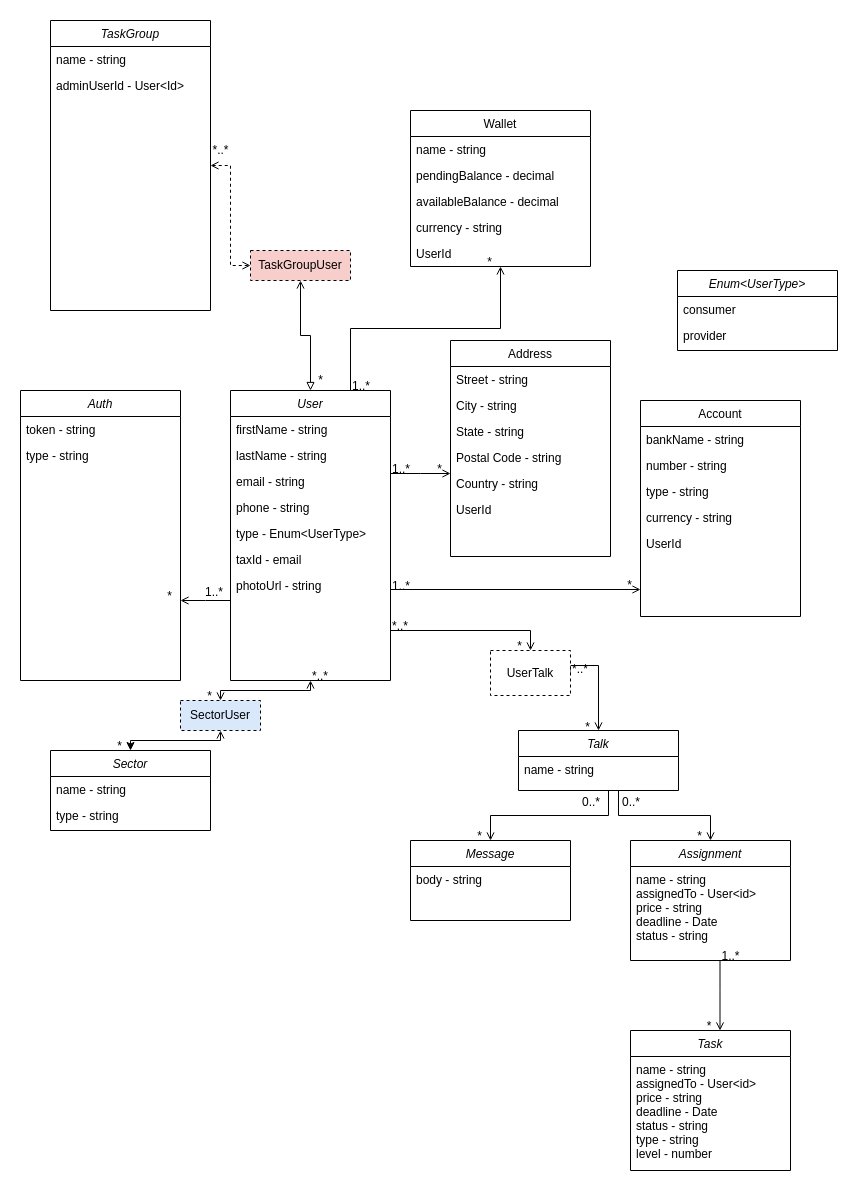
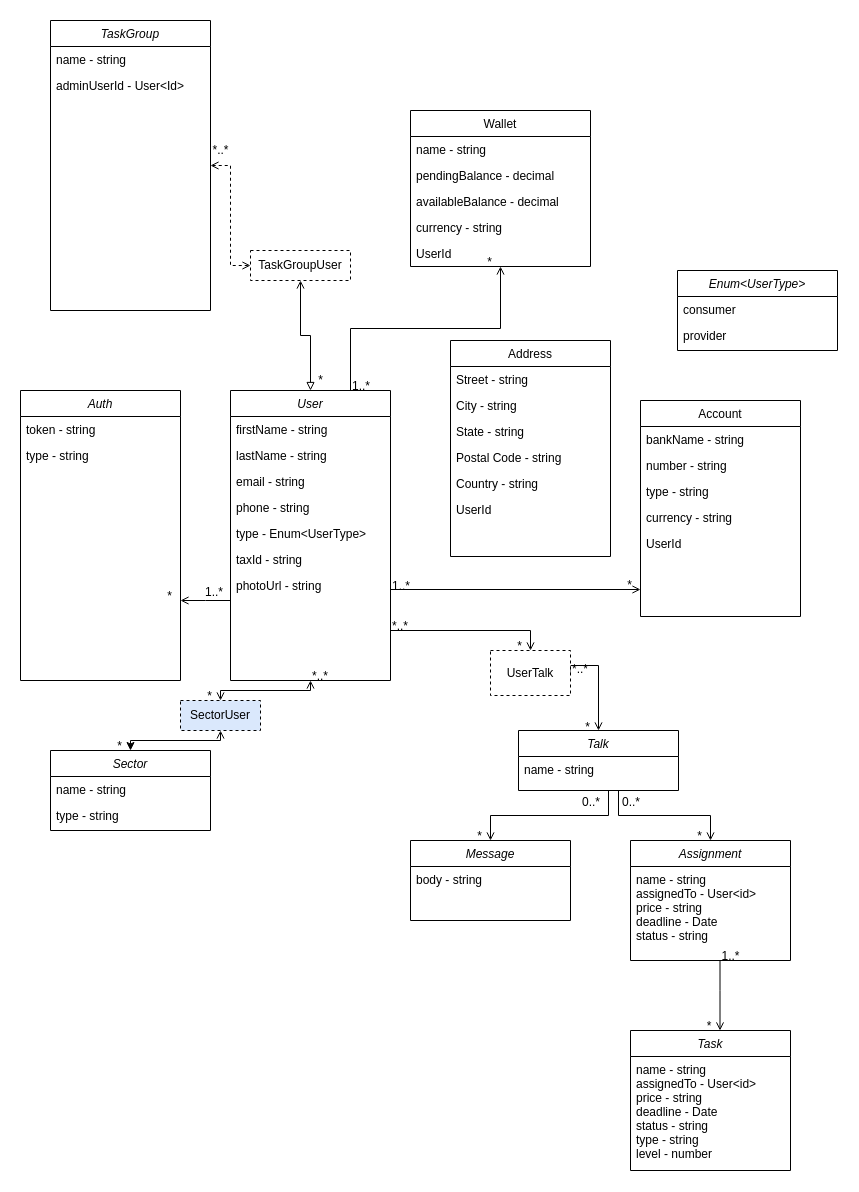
(301, 266) -> (301, 266)
(420, 474) -> none
(273, 560) -> (278, 560)
